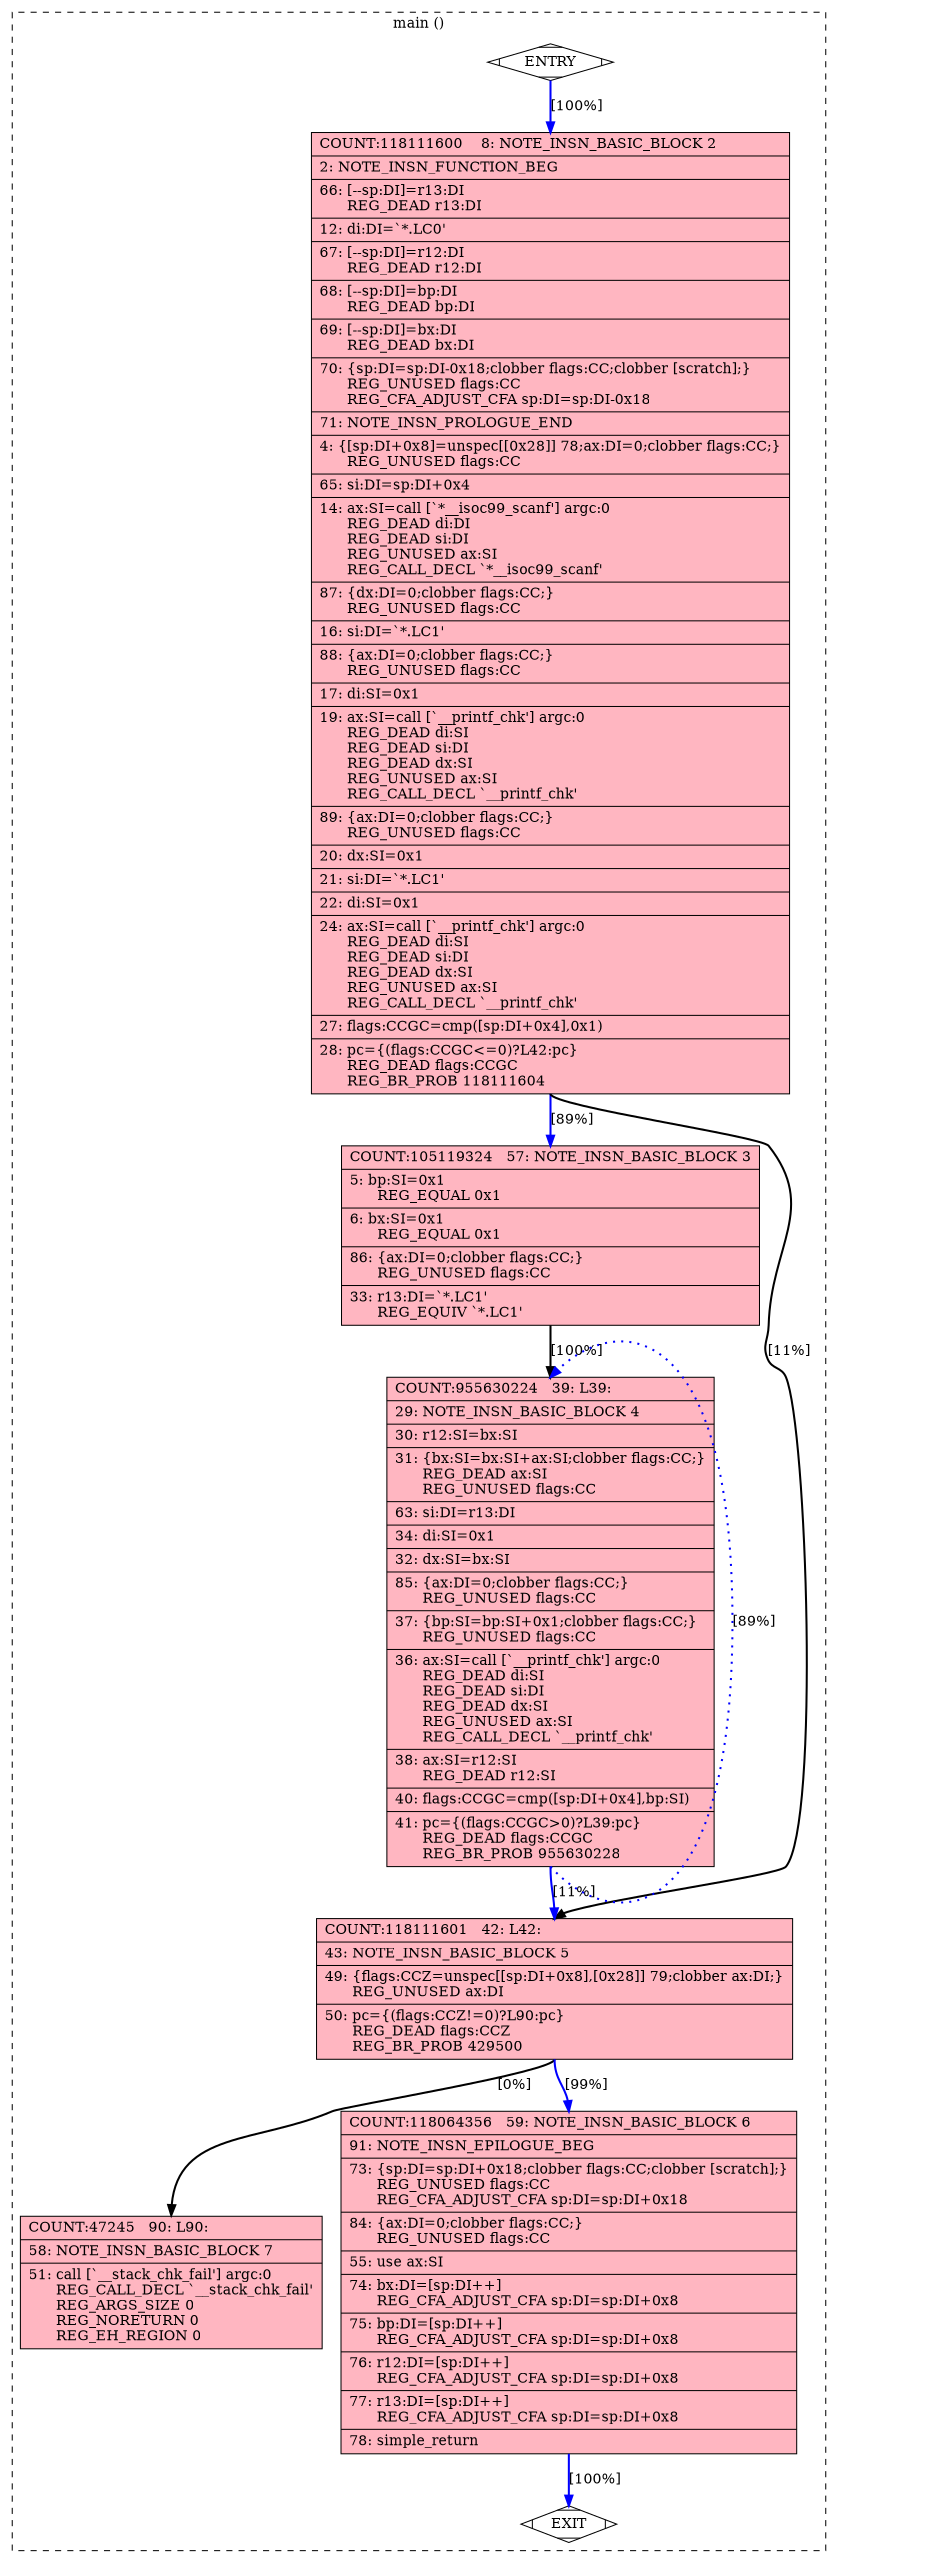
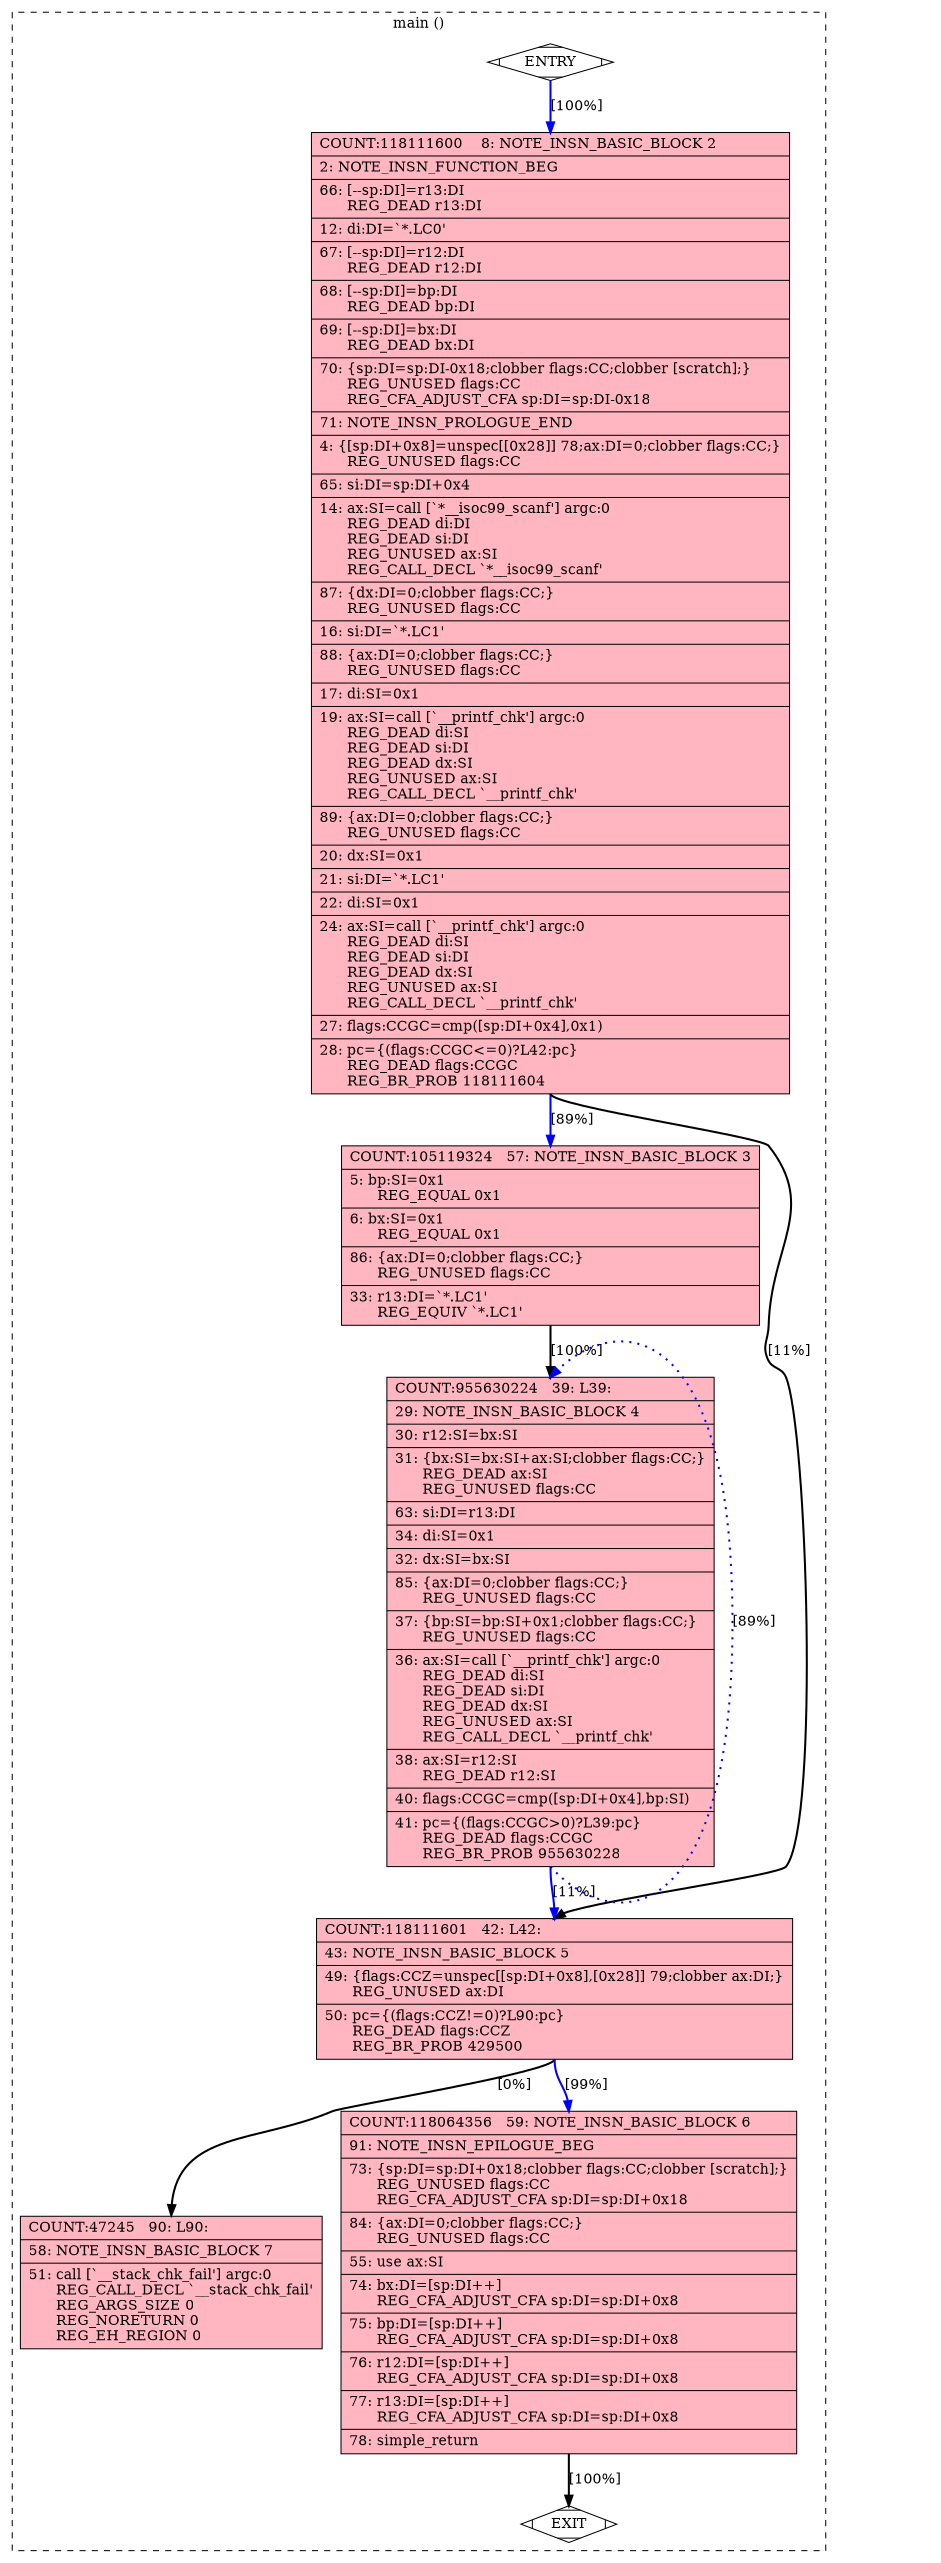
(569, 2475) -> (569, 2475)
